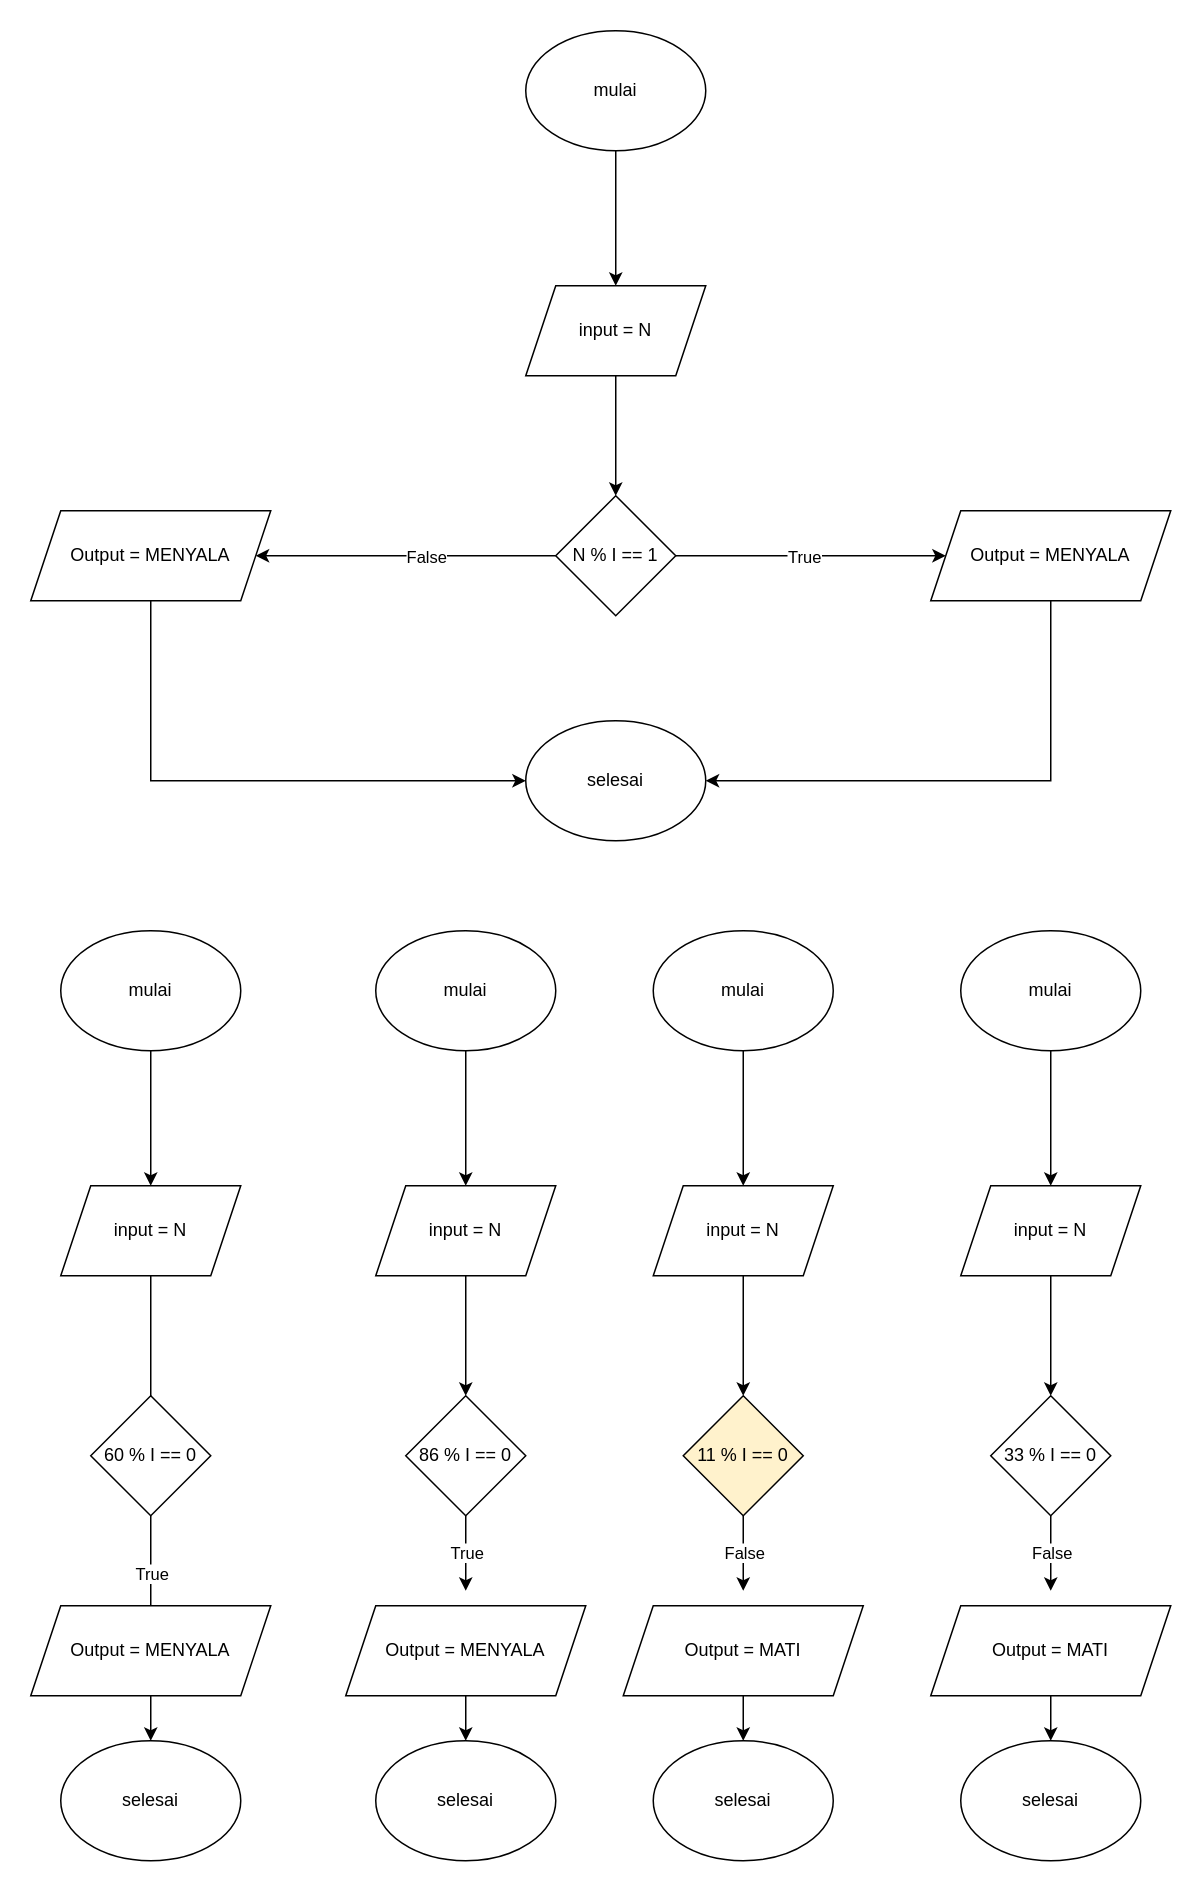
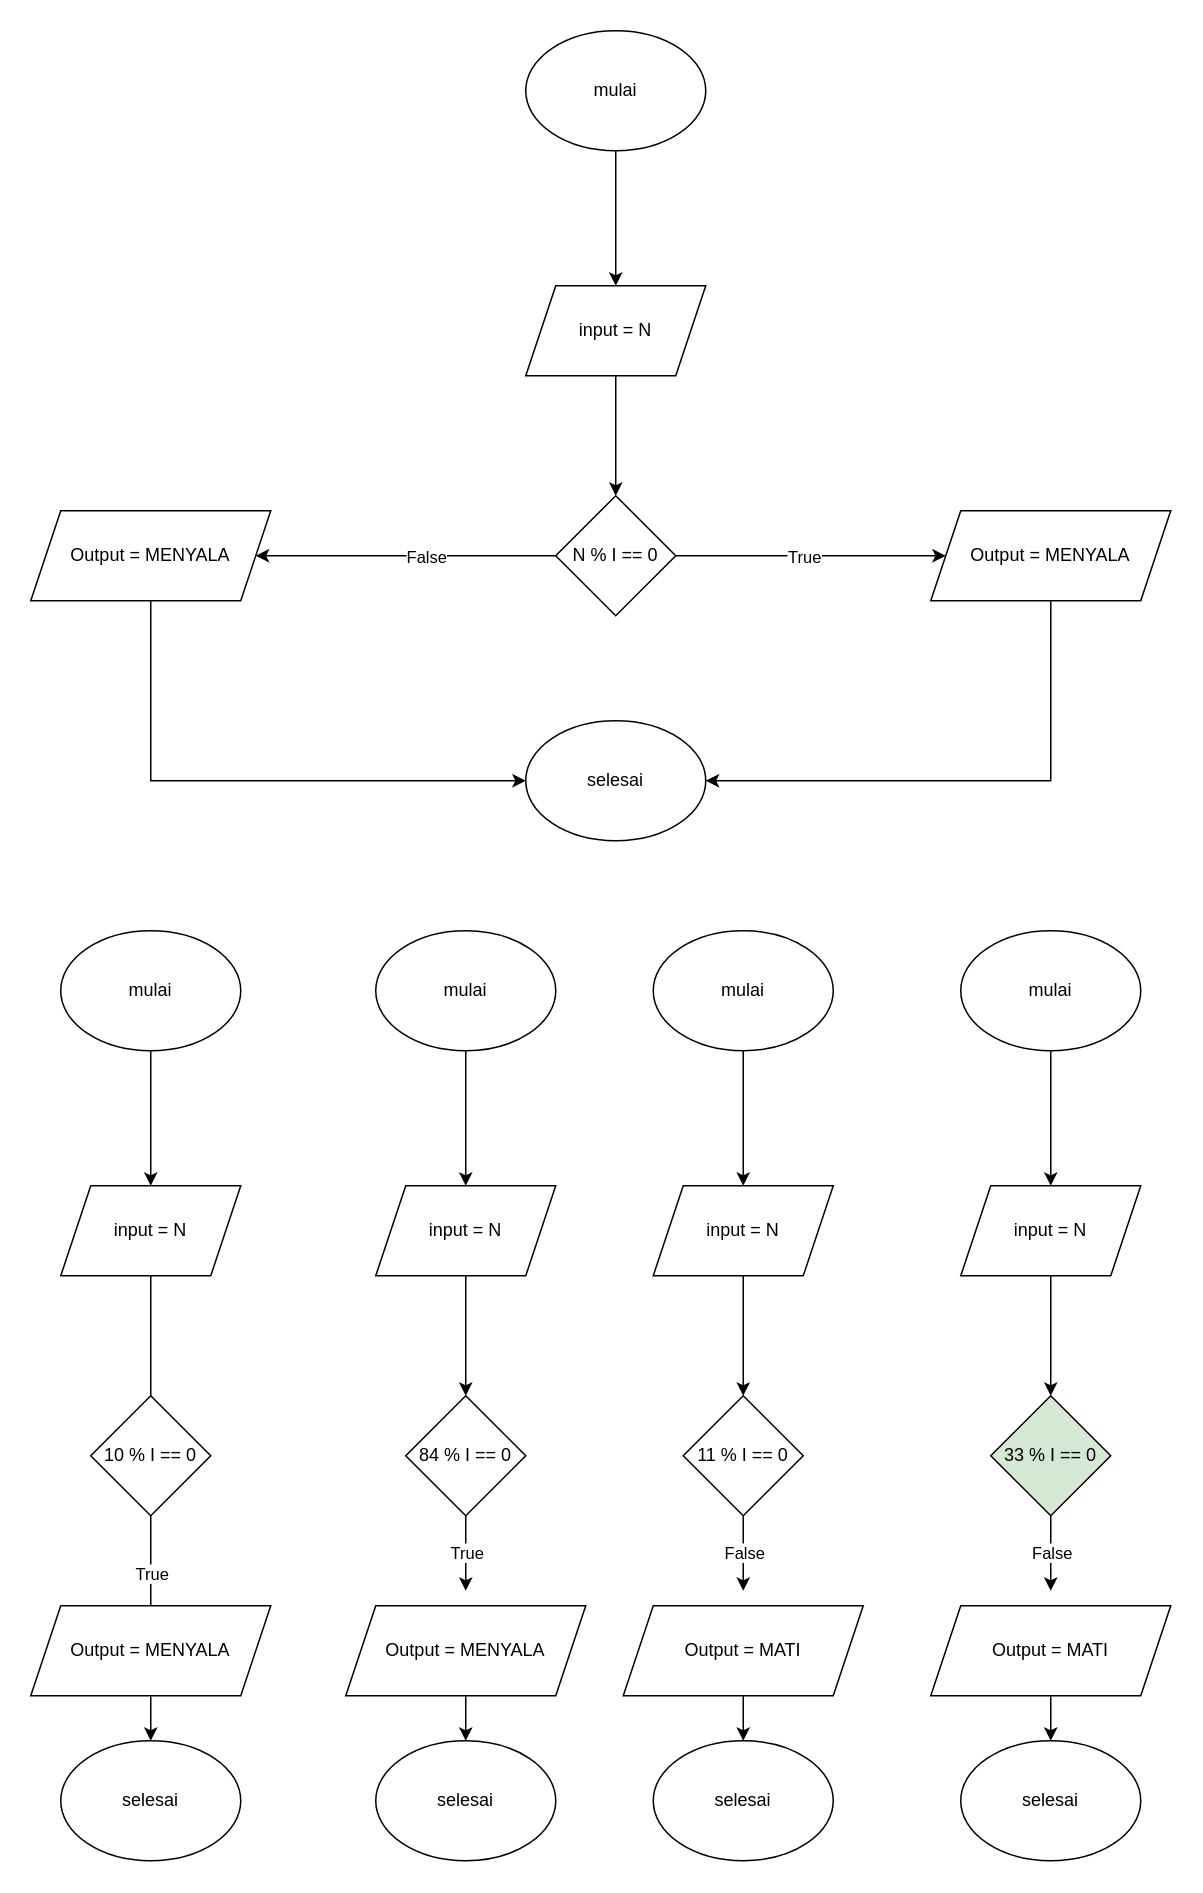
(616, 556) -> (616, 556)
(151, 1456) -> (151, 1456)
(466, 1456) -> (466, 1456)
(743, 1456) -> (743, 1456)
(1051, 1456) -> (1051, 1456)
